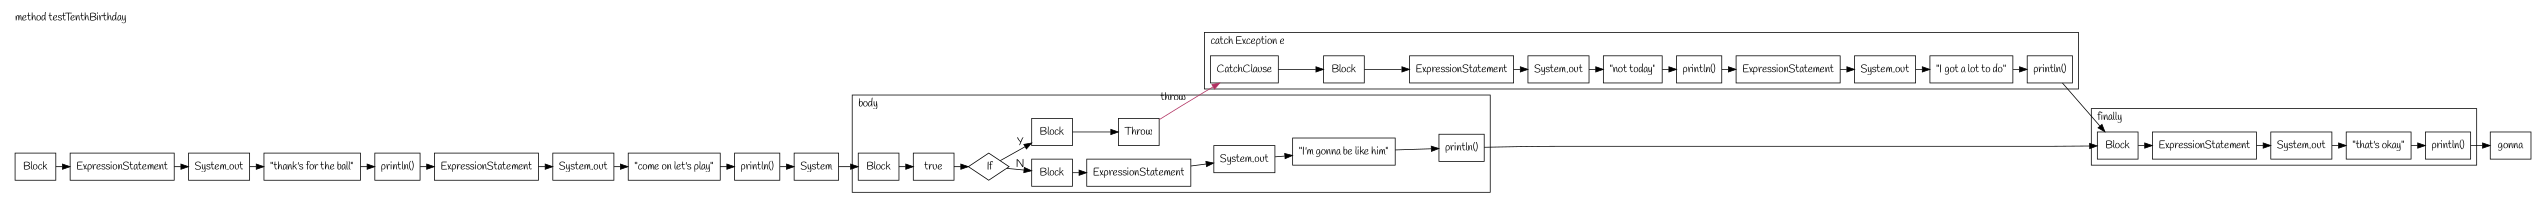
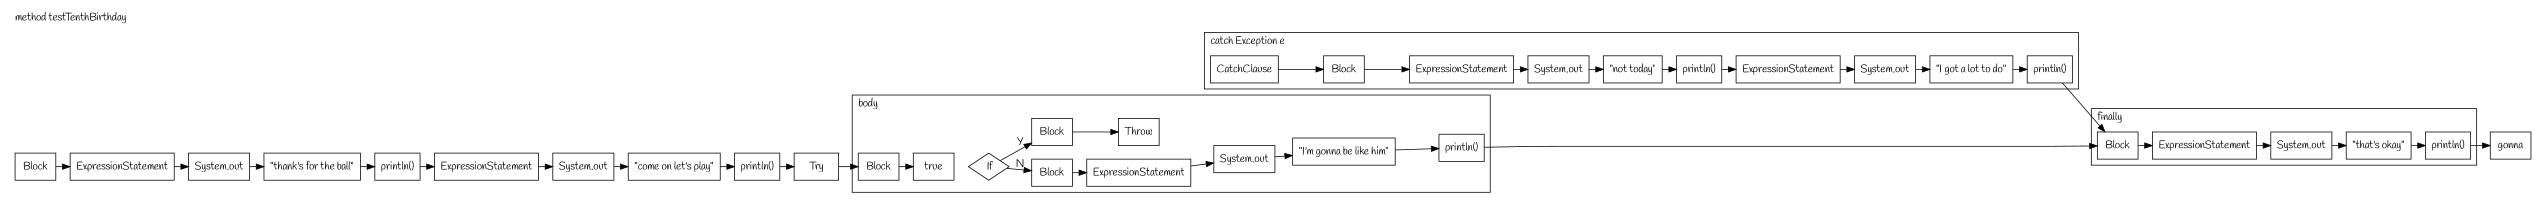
(1186, 103) -> none
(816, 167) -> (816, 167)
(957, 167) -> none
